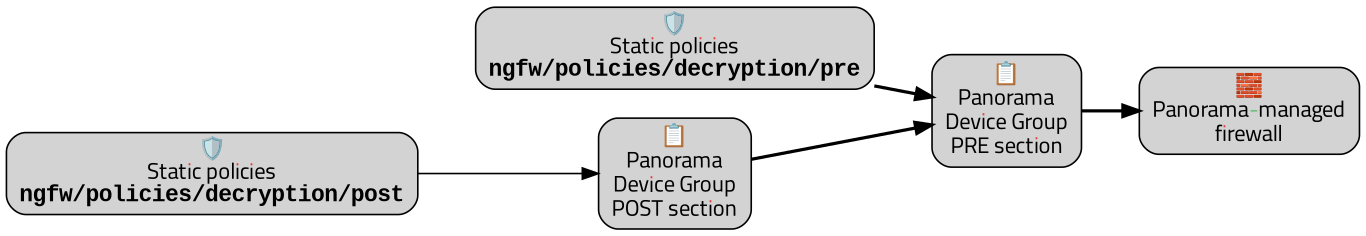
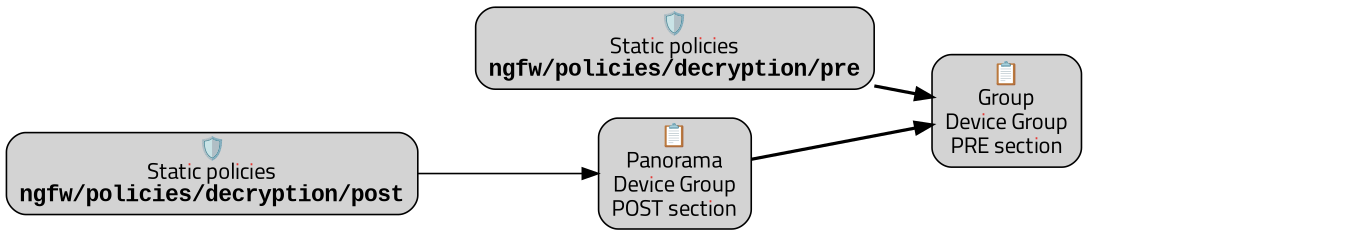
(1007, 111) -> (1007, 111)
(1249, 111) -> none
